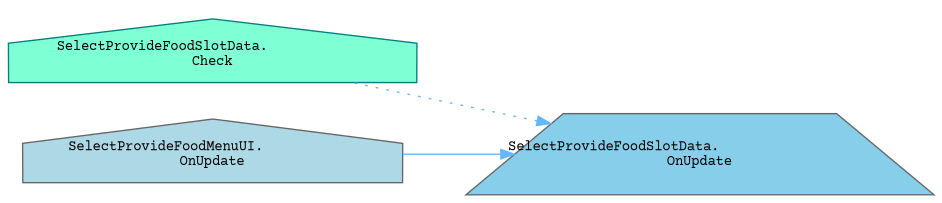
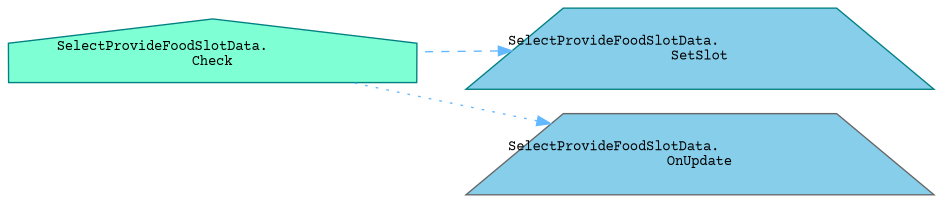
none -> (700, 49)
(213, 154) -> none
